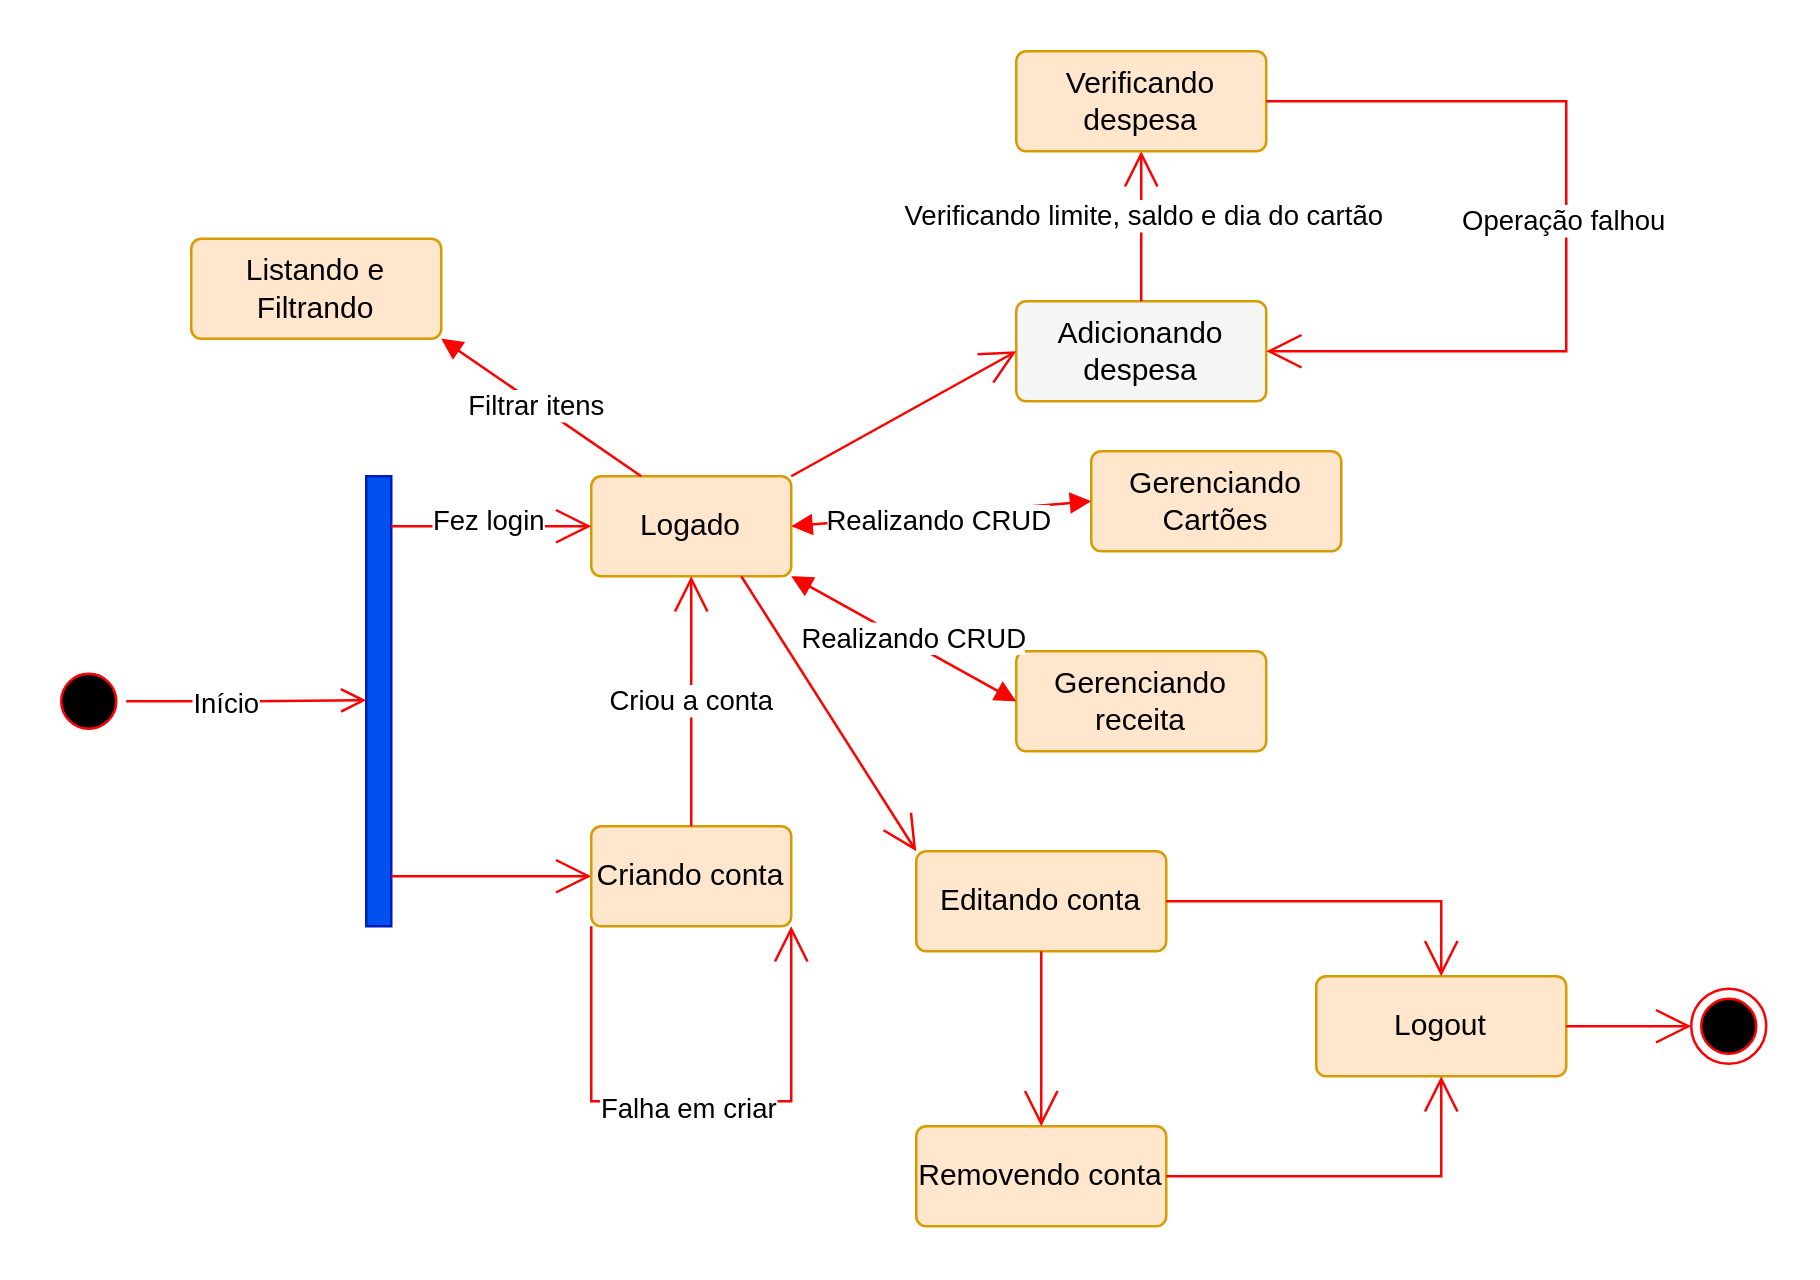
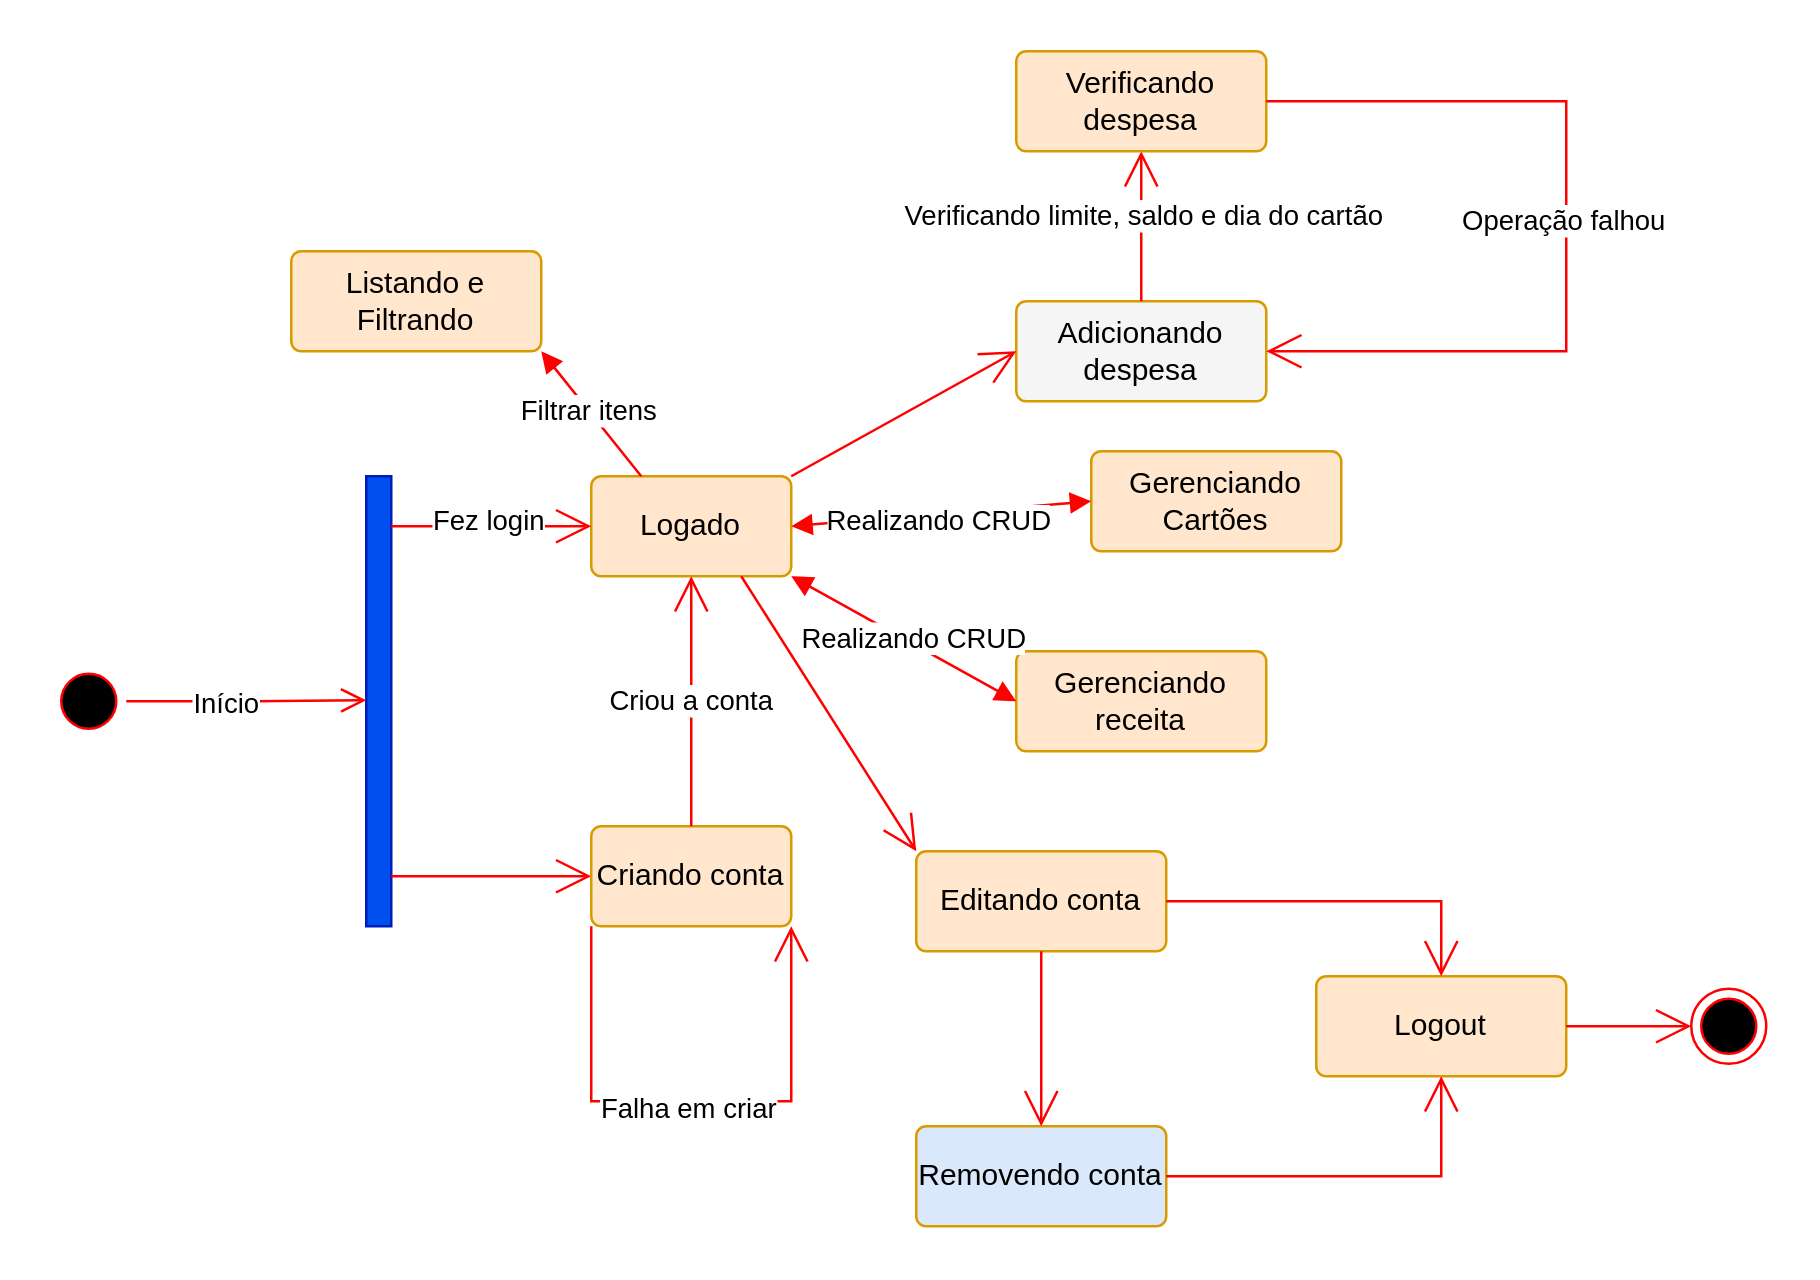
(316, 289) -> (416, 301)
(1041, 1176) -> (1041, 1176)
